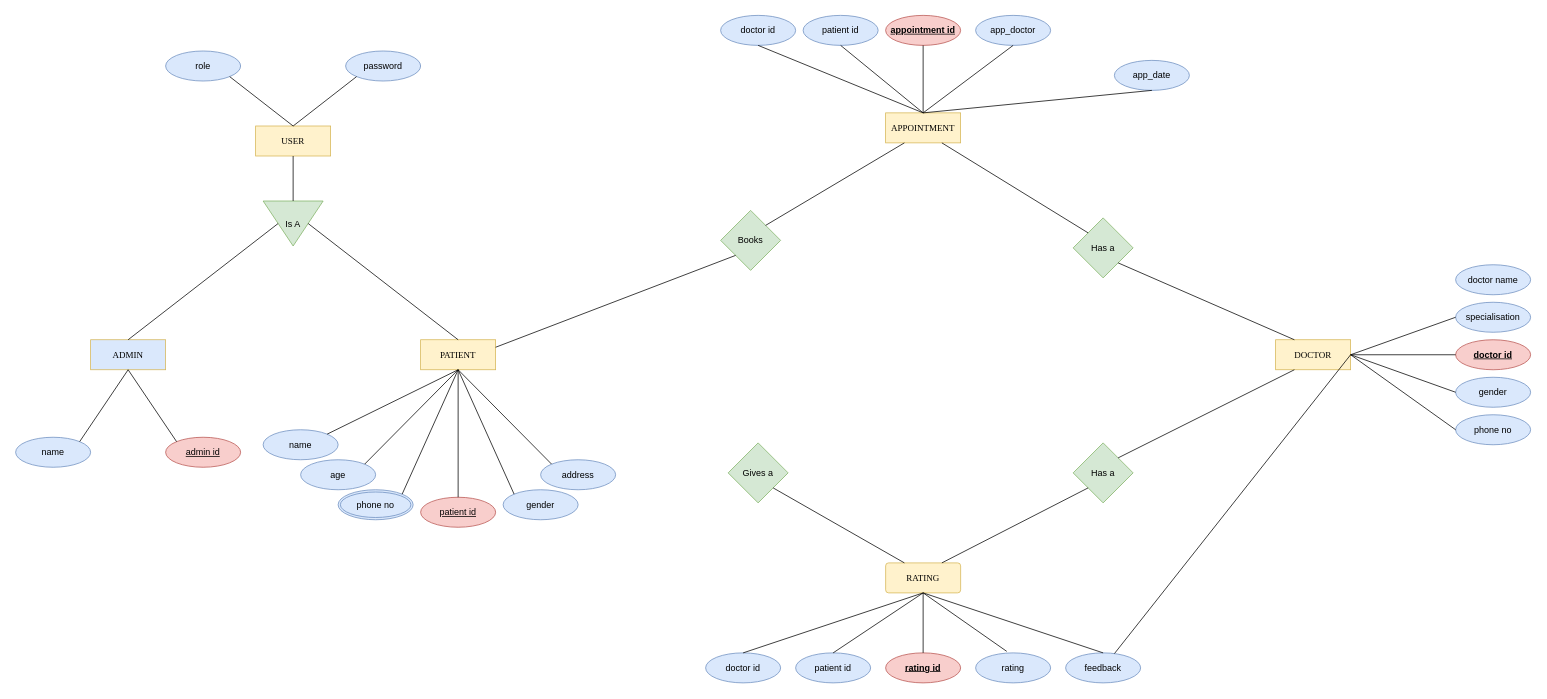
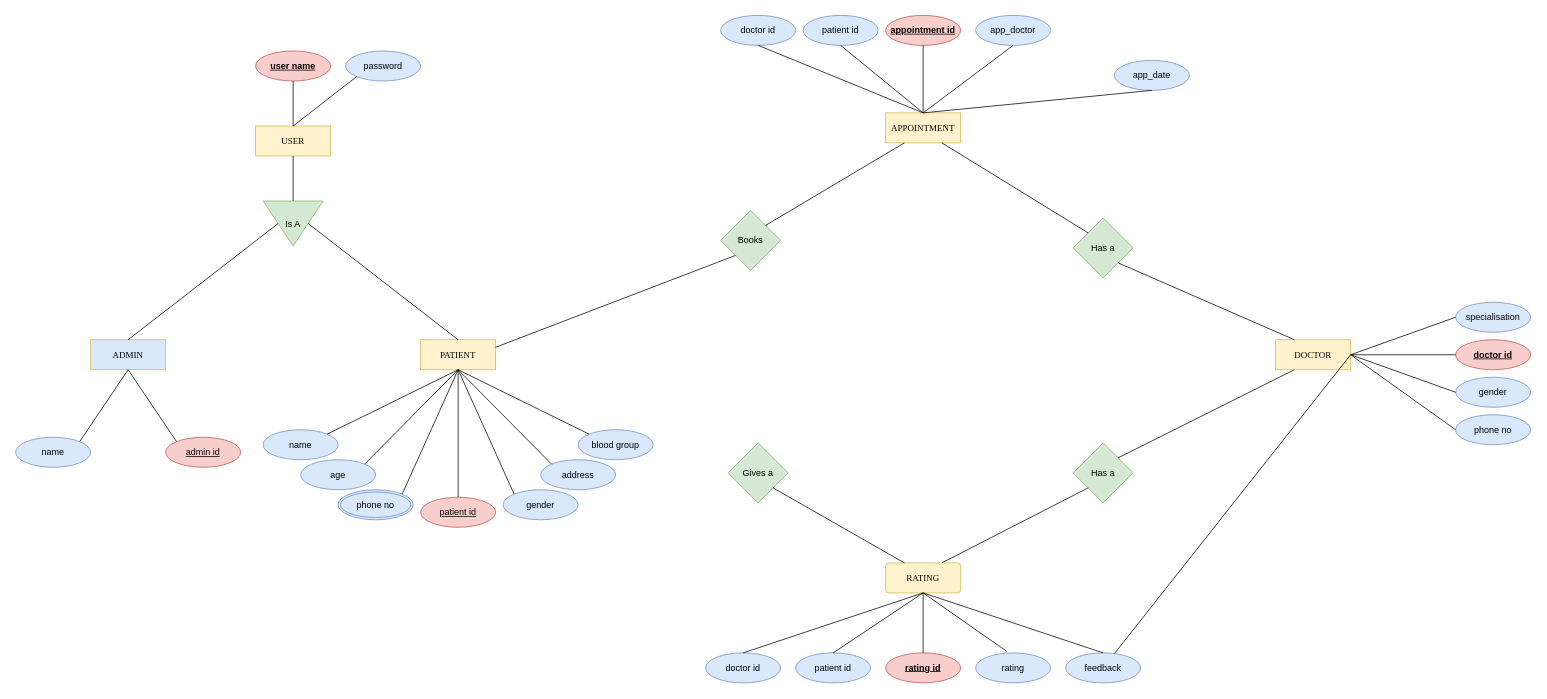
(203, 66) -> none
none -> (293, 66)
(260, 101) -> none
none -> (293, 102)
(1493, 280) -> none
none -> (526, 403)
none -> (615, 445)
